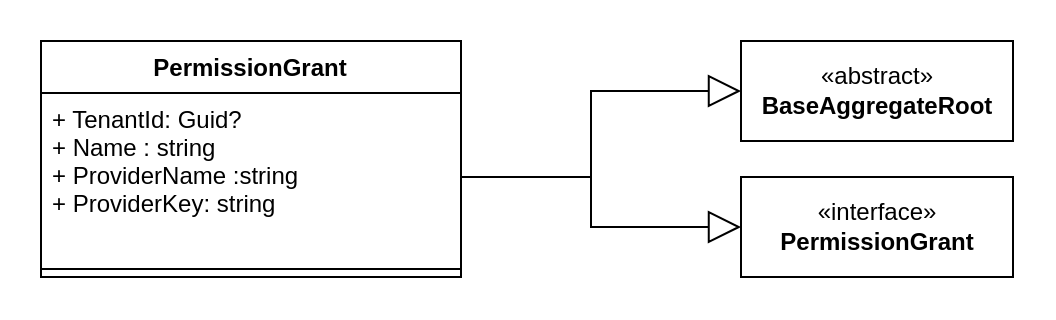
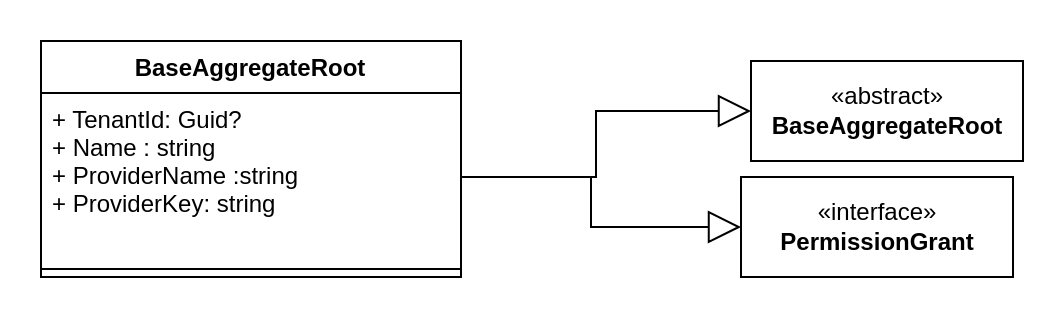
(250, 68) -> (250, 68)
(877, 91) -> (887, 111)
